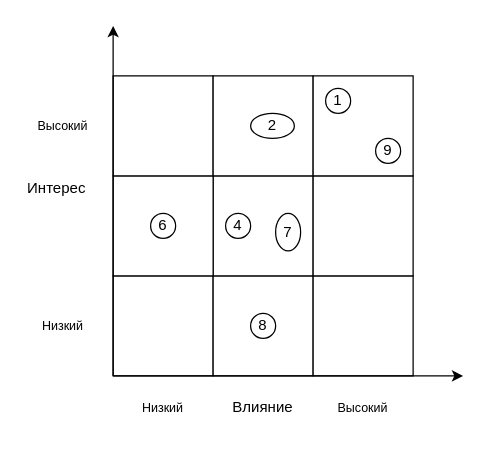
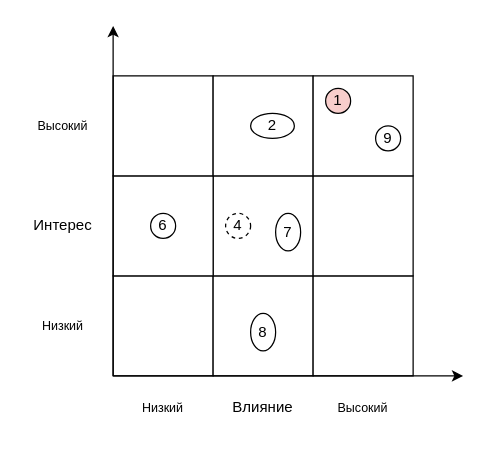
(338, 101) -> (338, 101)
(388, 151) -> (388, 138)
(57, 188) -> (63, 226)
(238, 226) -> (238, 226)
(263, 326) -> (263, 332)
